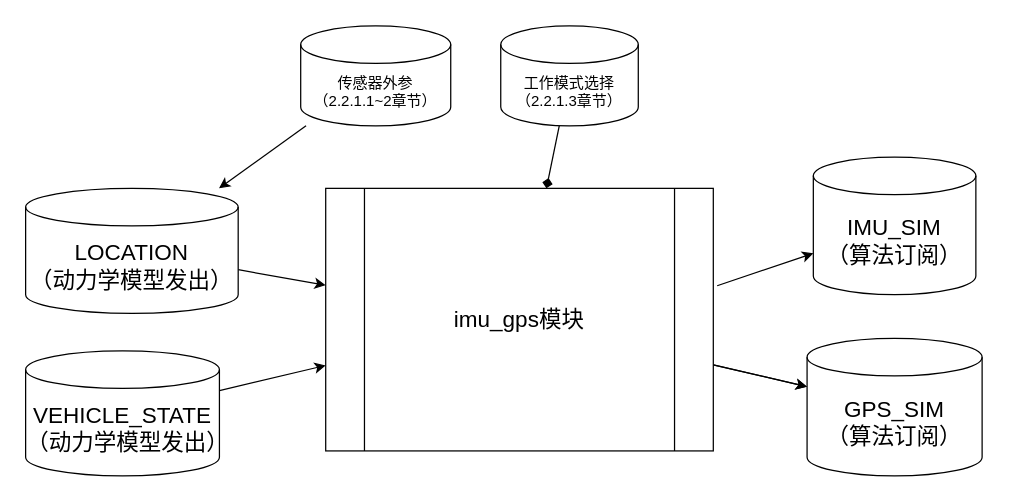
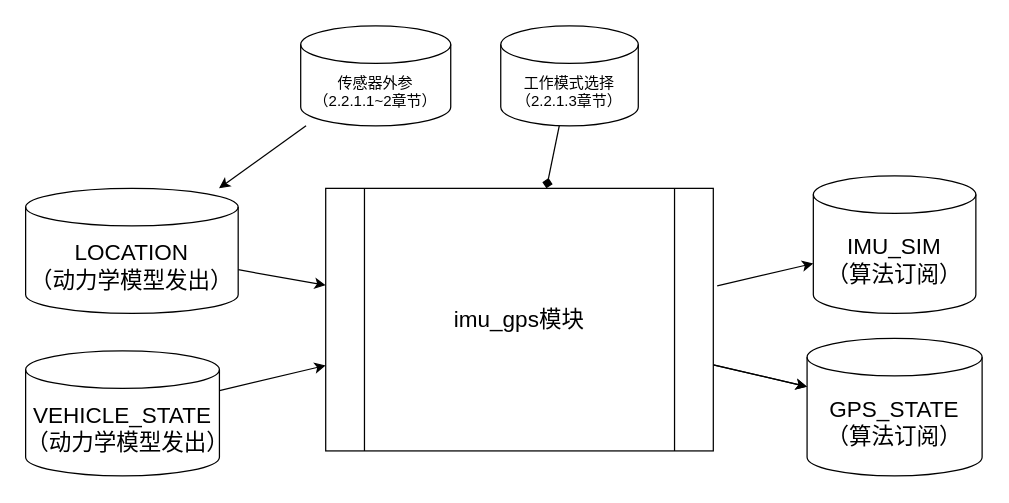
(894, 226) -> (894, 244)
(894, 423) -> (894, 423)
